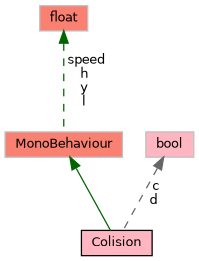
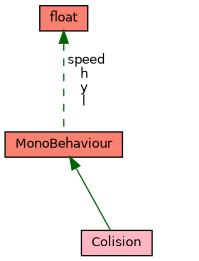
(64, 18) -> (64, 18)
(64, 145) -> (64, 145)
(170, 145) -> none
